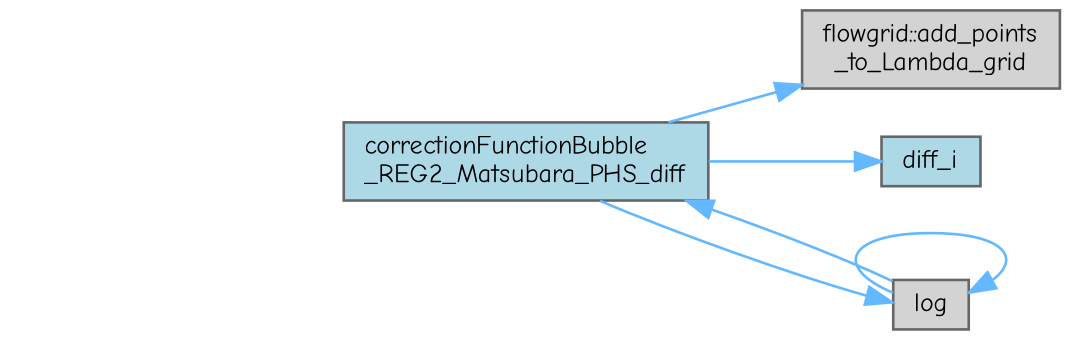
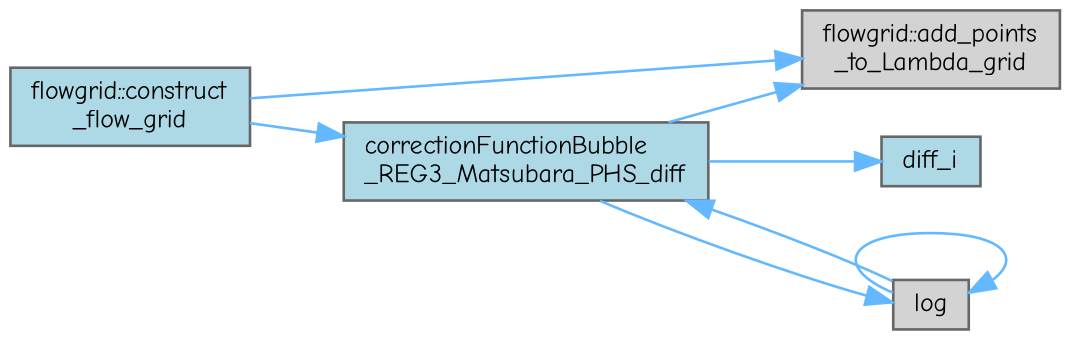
none -> (130, 107)
(526, 161) -> (526, 161)
